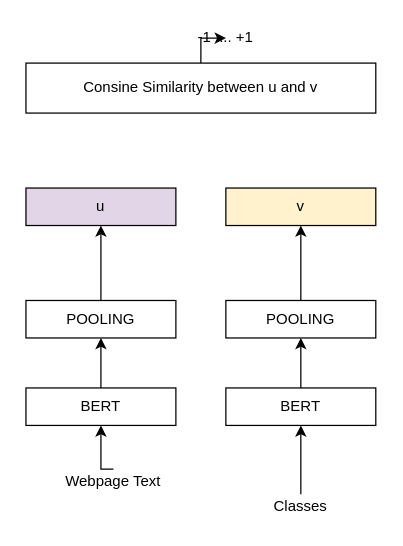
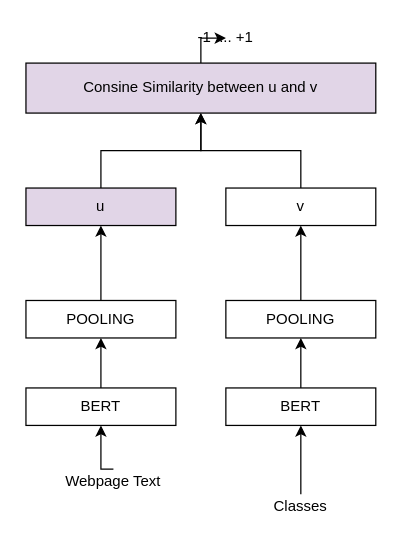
(201, 88) -> (201, 88)
none -> (131, 151)
none -> (270, 151)
(301, 207) -> (301, 207)
